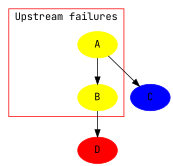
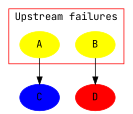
(98, 68) -> none
